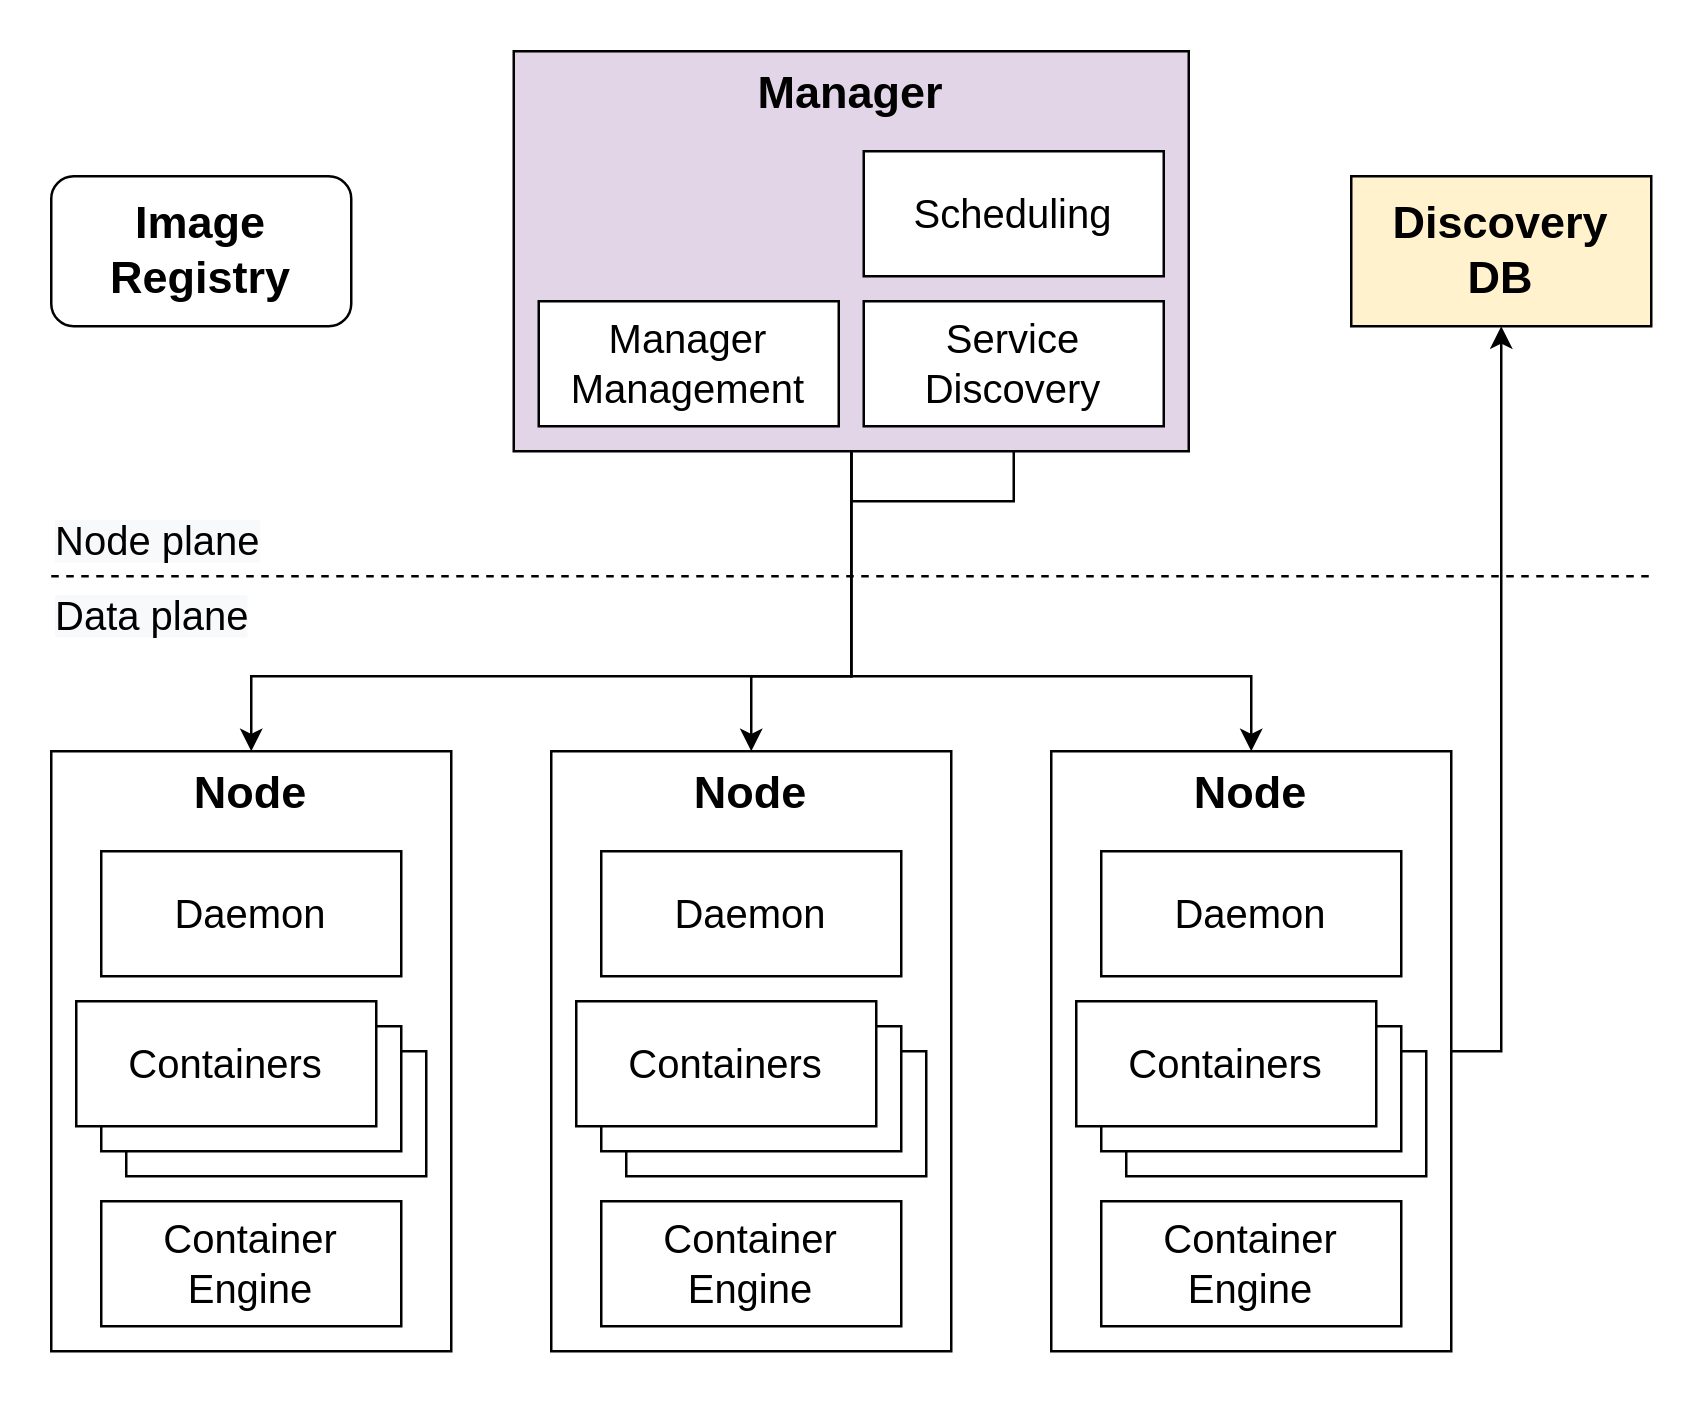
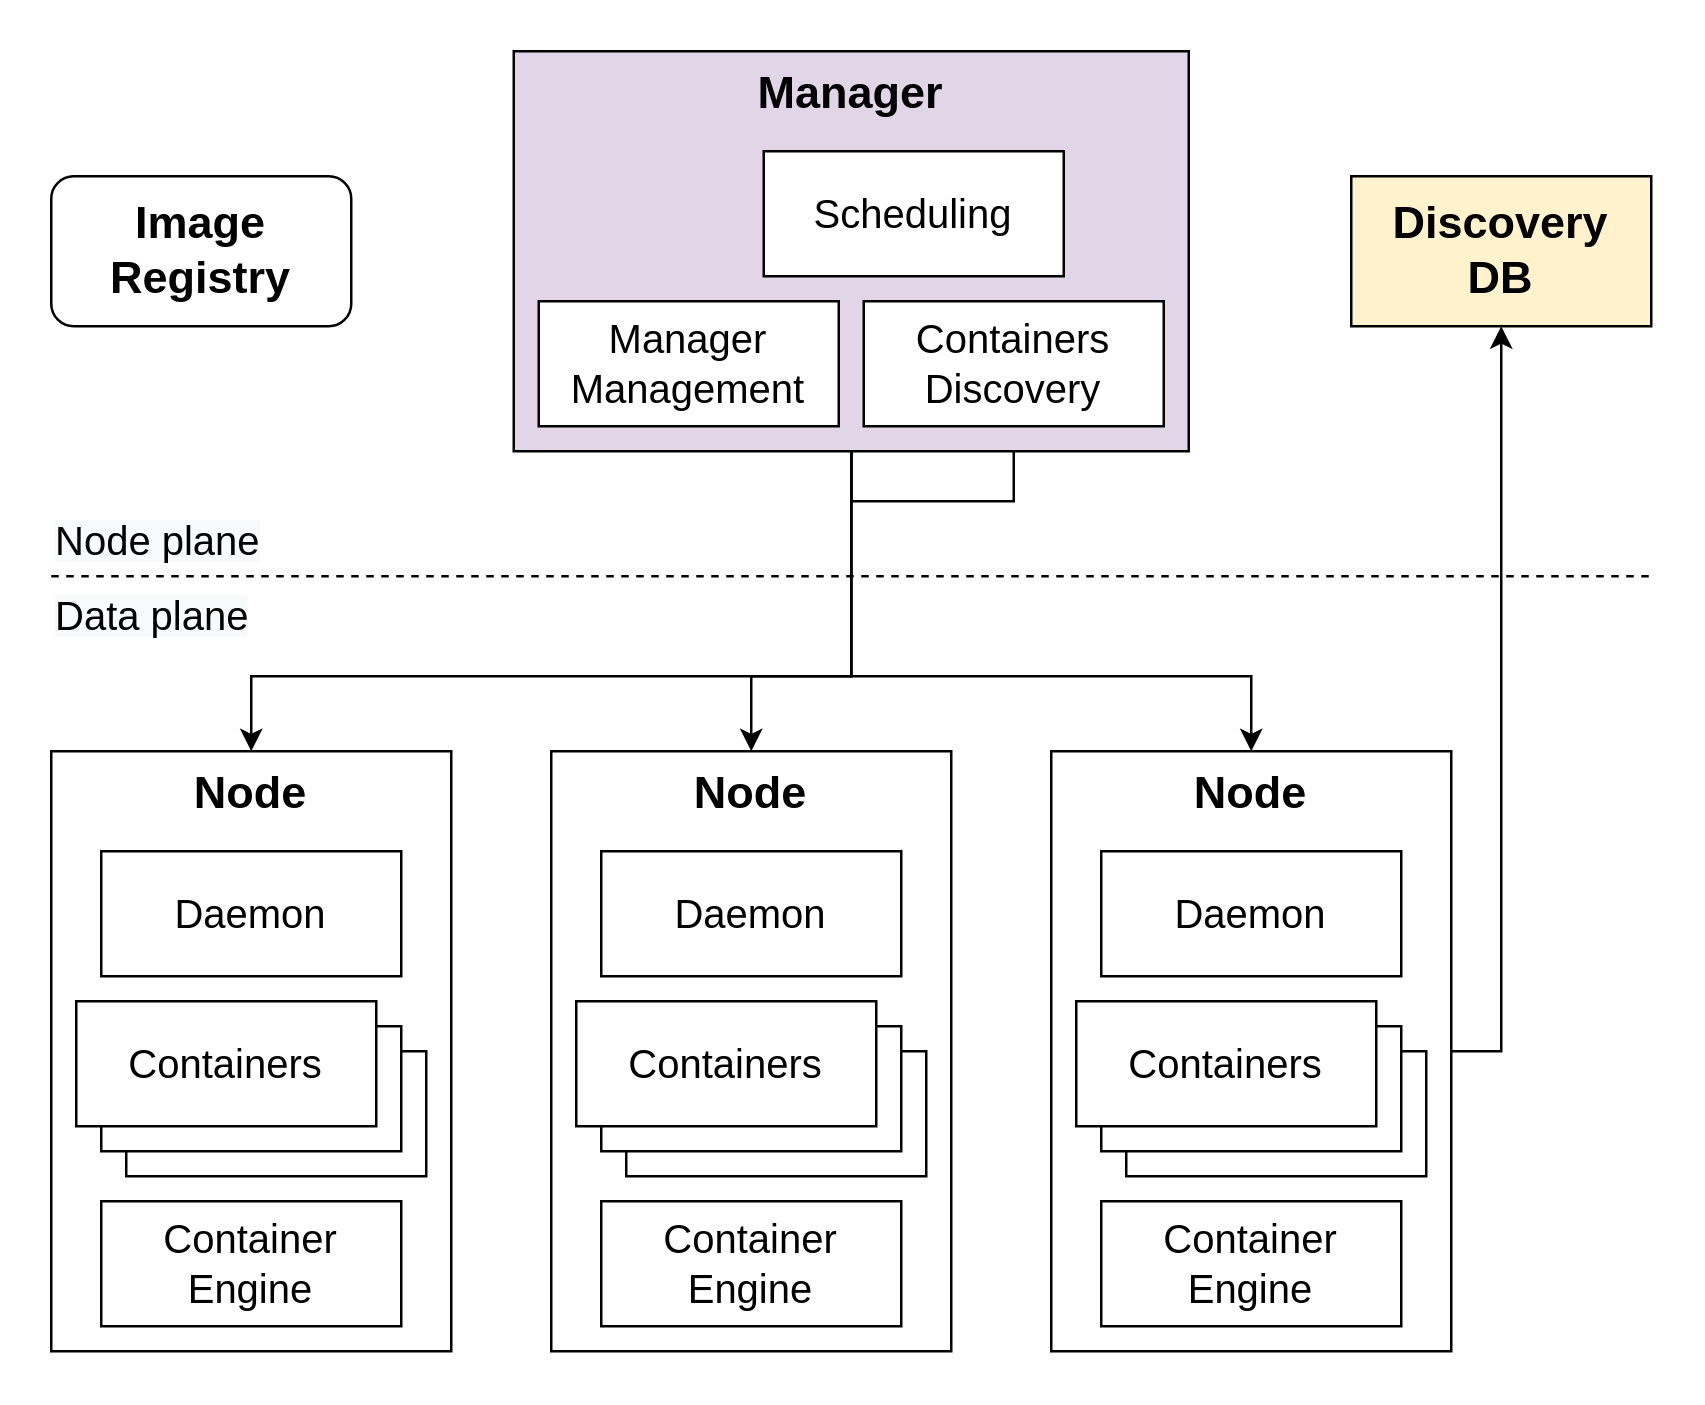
(1014, 214) -> (914, 214)
(1014, 364) -> (1014, 364)
